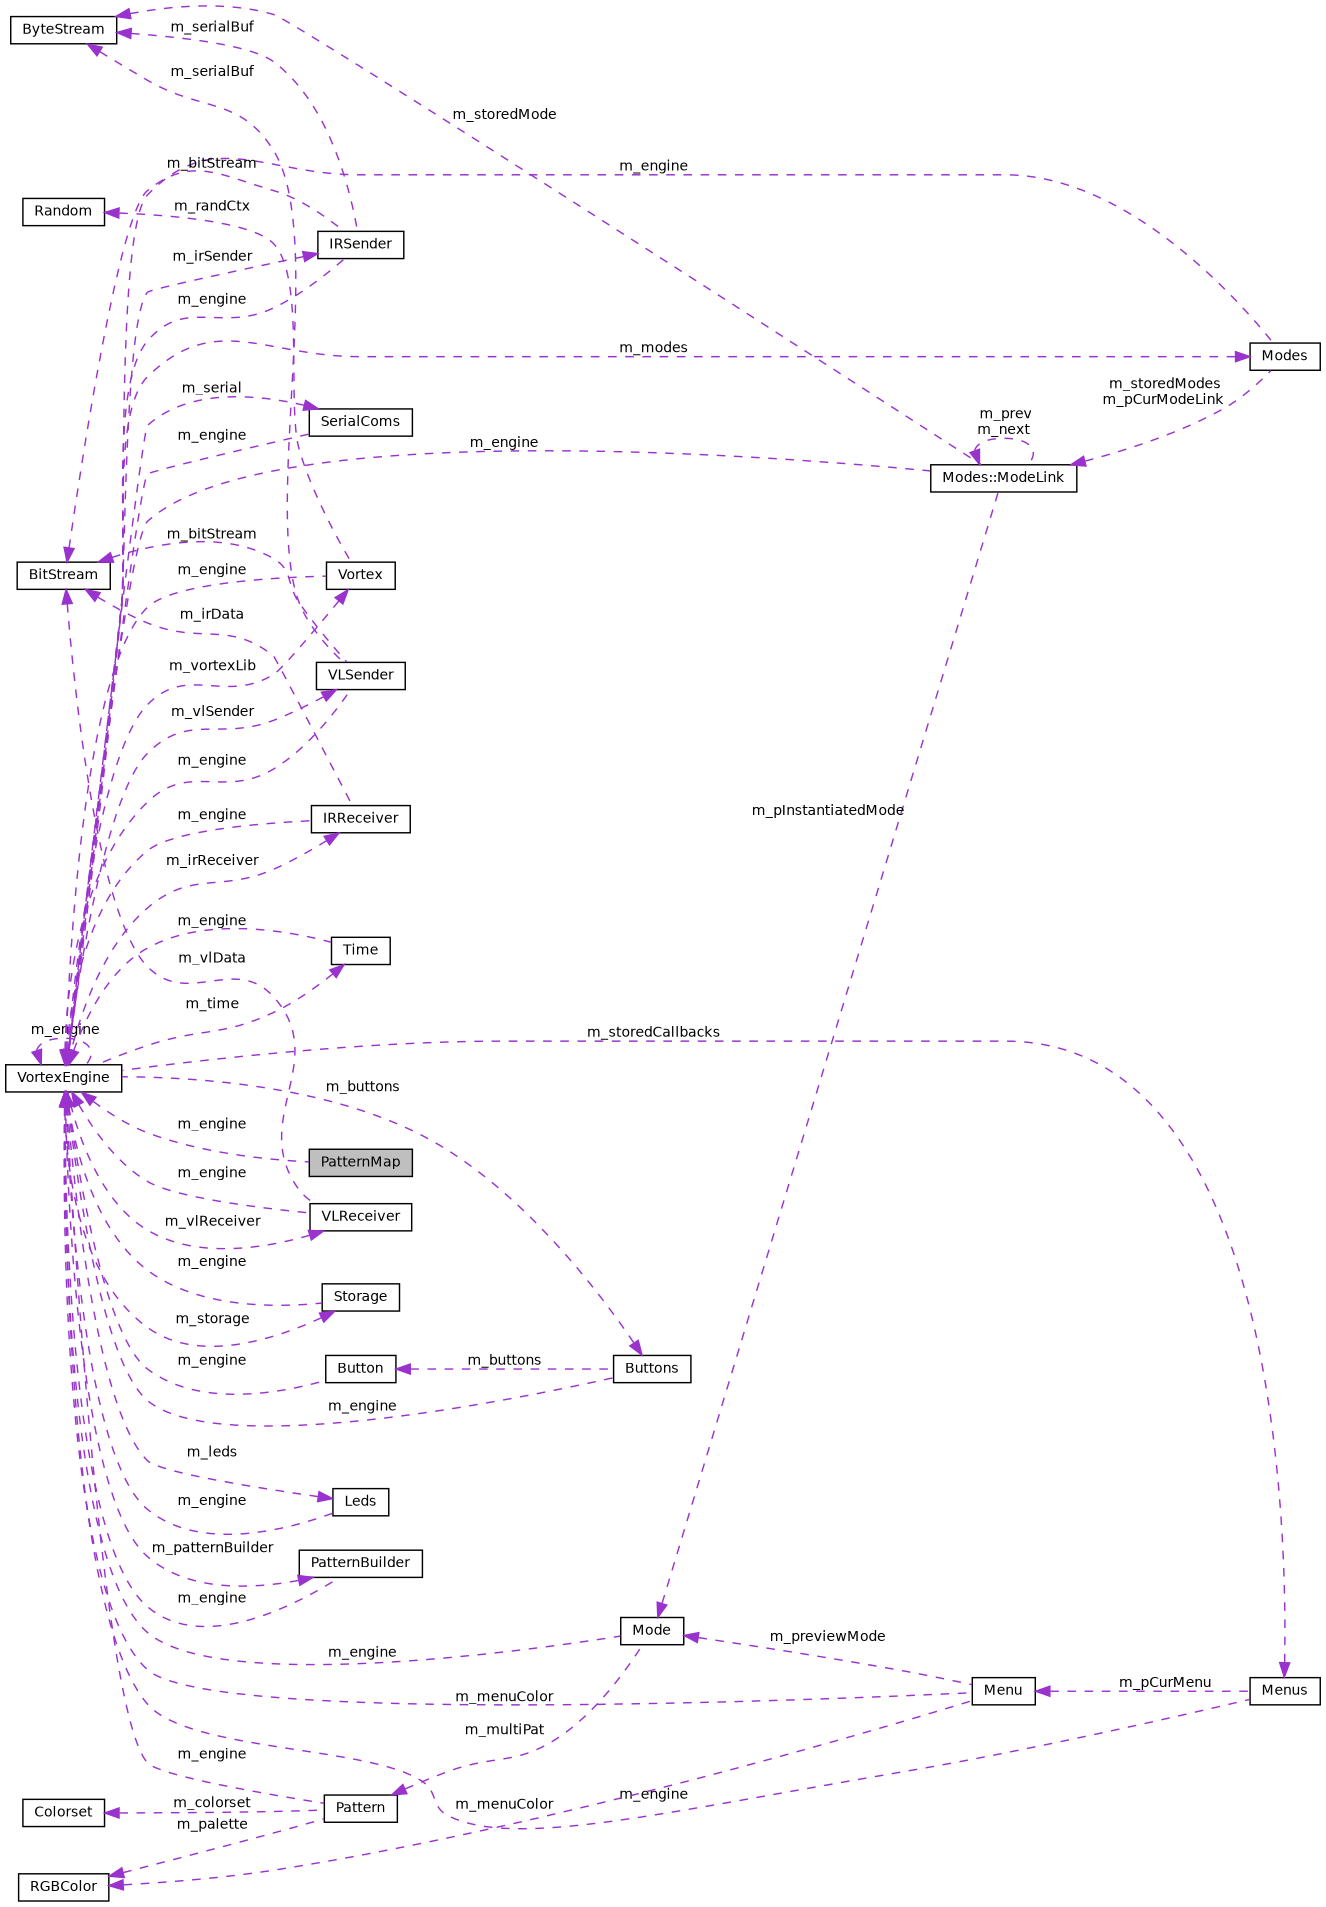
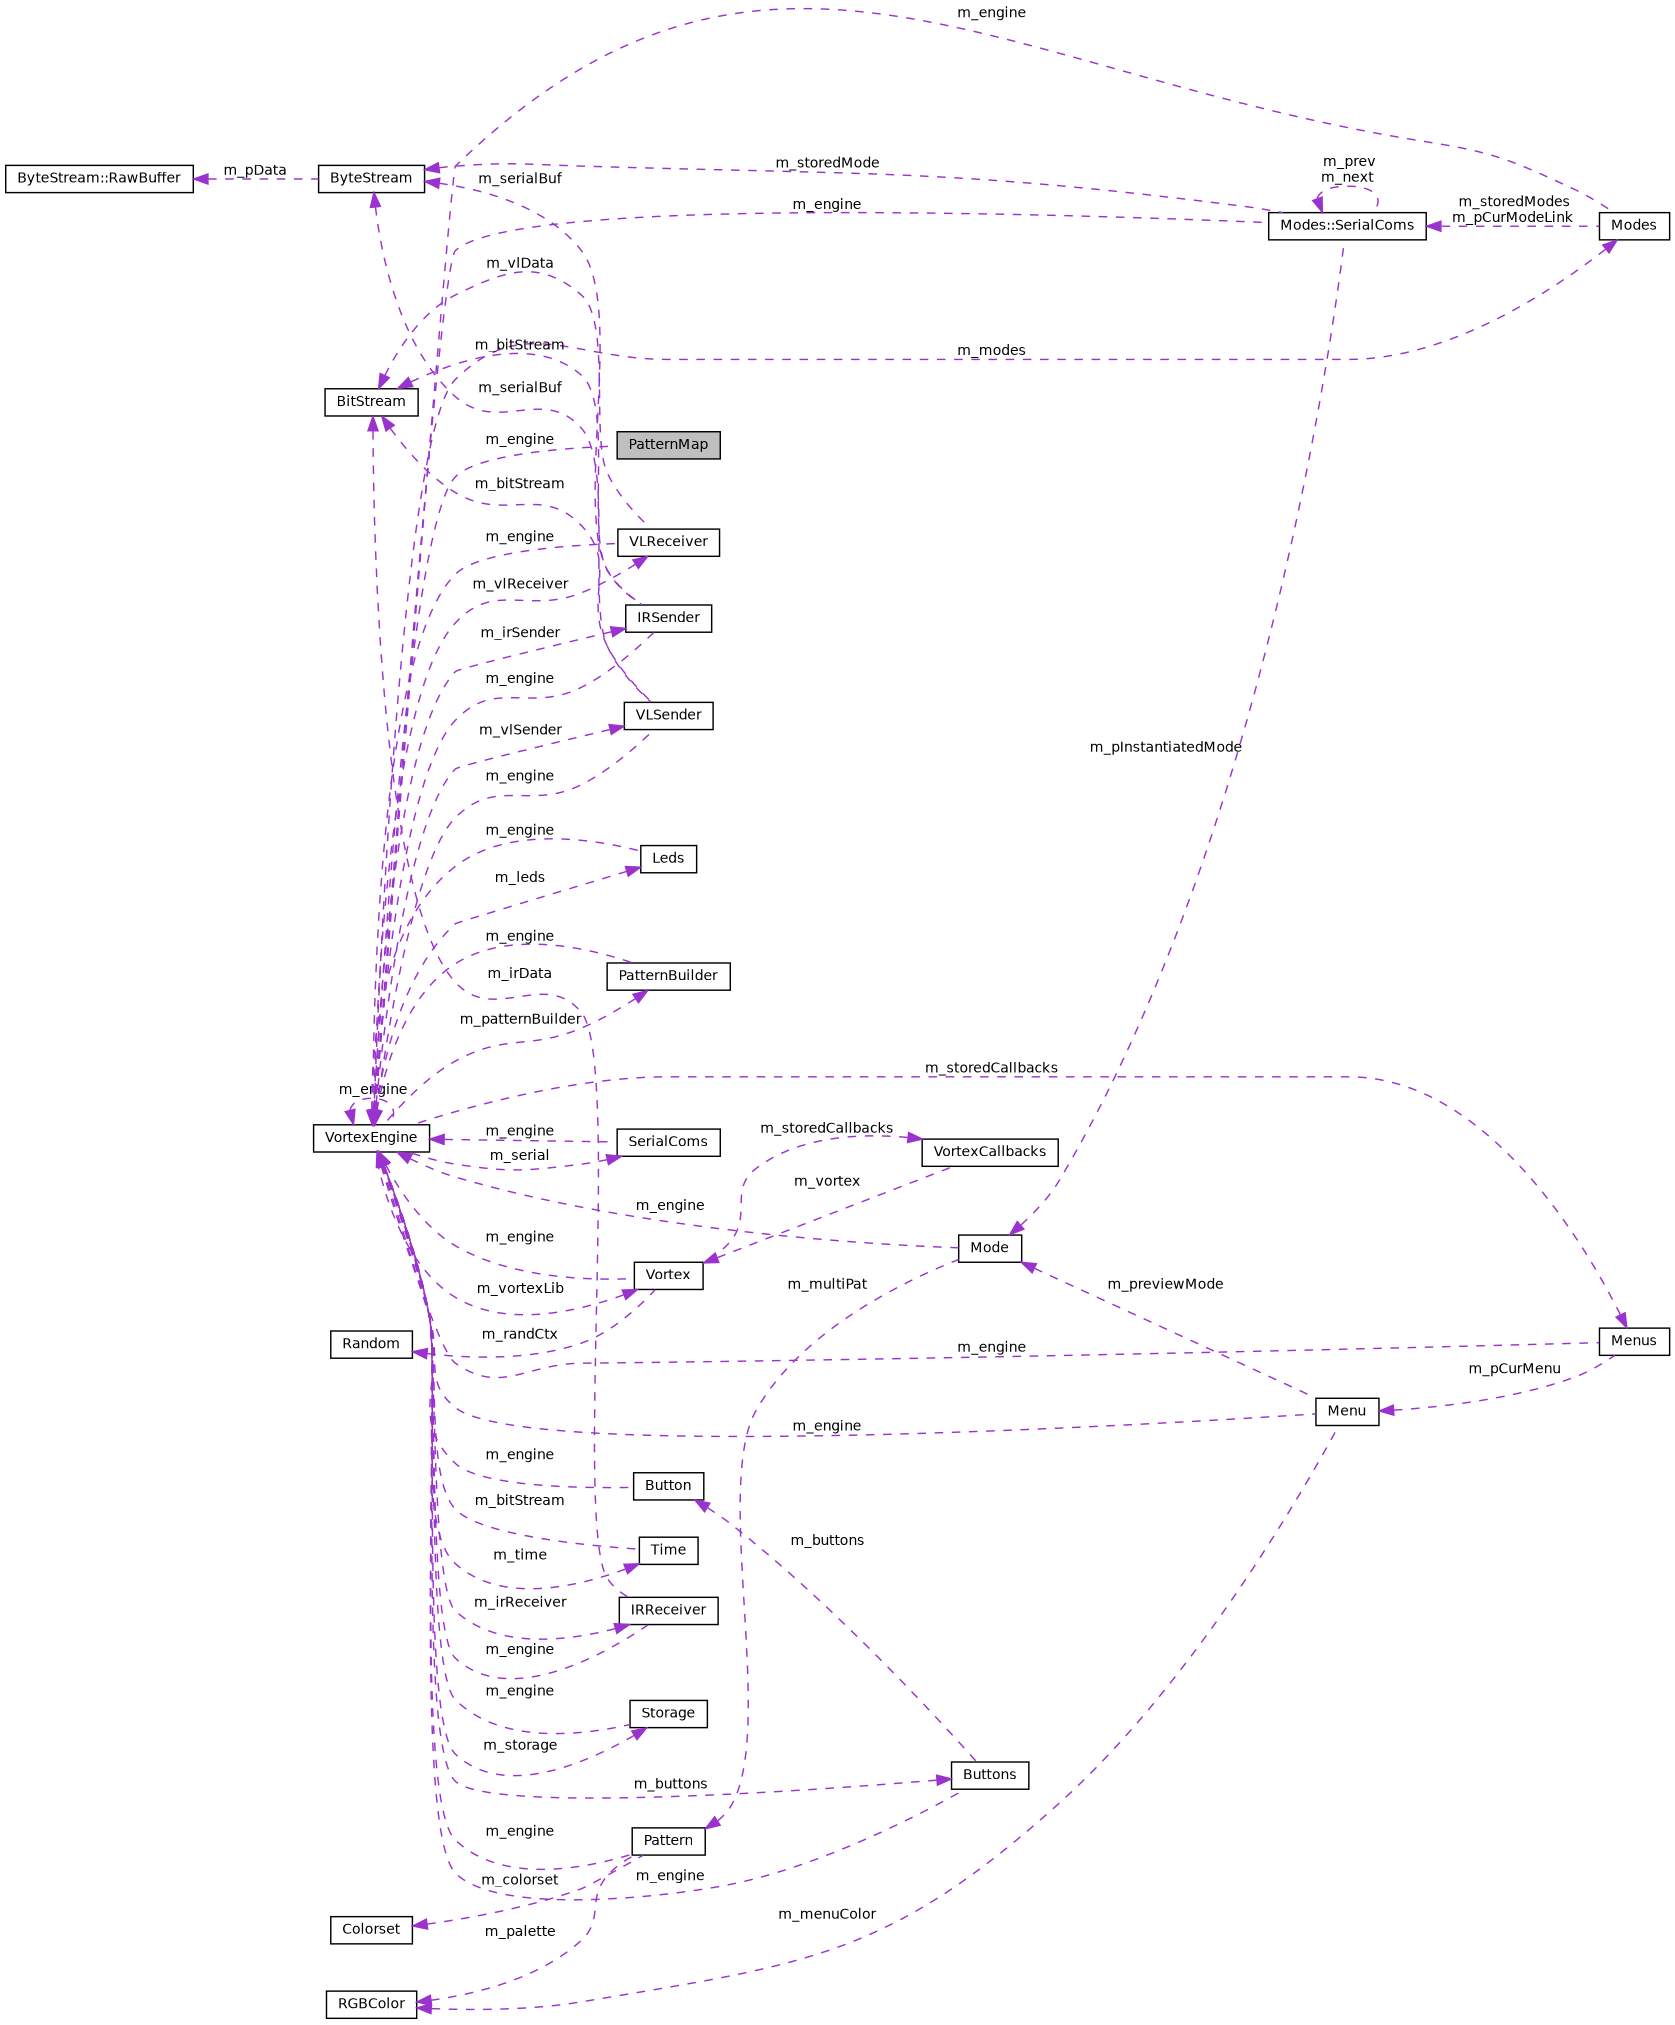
none -> (100, 179)
(1004, 478) -> (1347, 226)
(210, 922) -> (518, 1501)
none -> (990, 1153)
(503, 1698) -> (826, 1427)
